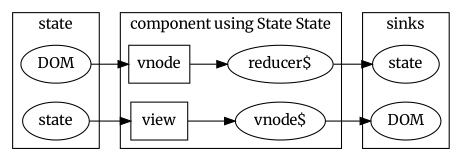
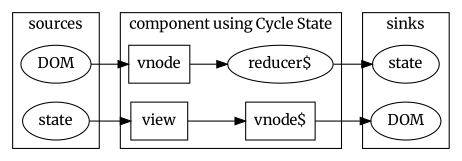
(56, 25) -> (56, 25)
(231, 25) -> (231, 25)
(280, 121) -> (280, 121)
